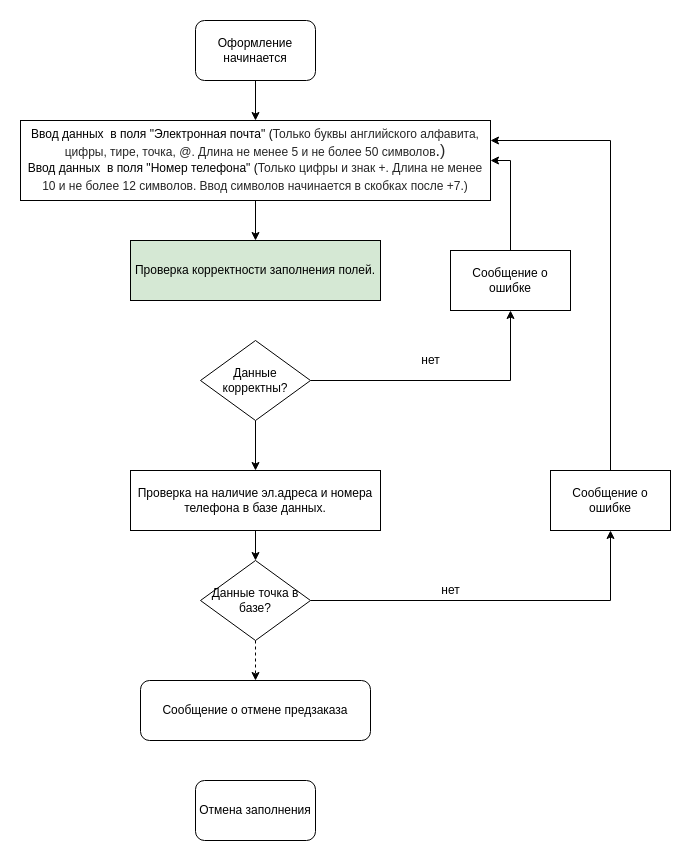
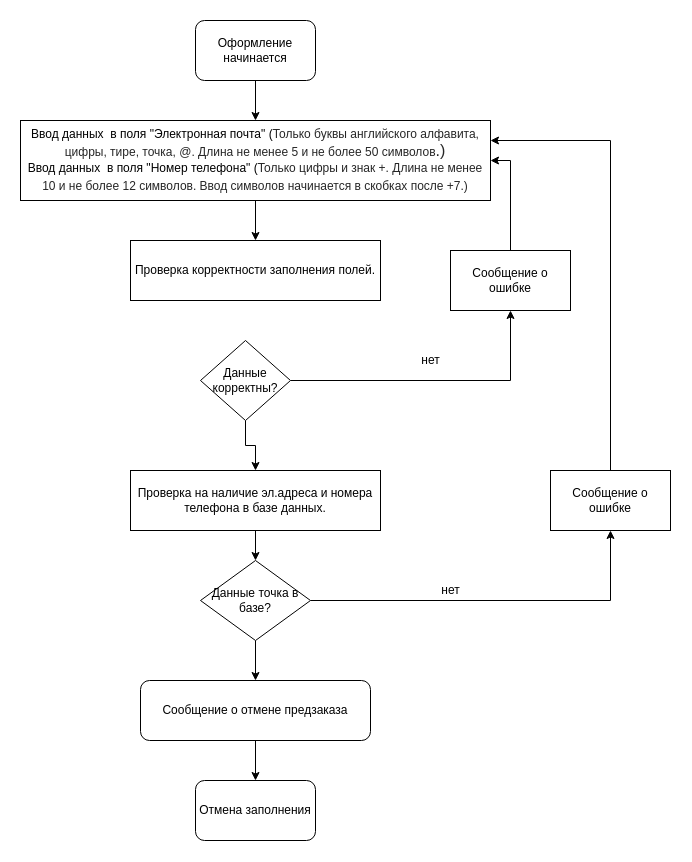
(256, 271) -> (256, 271)
(256, 381) -> (246, 381)
(256, 657) -> (256, 657)
none -> (256, 757)
